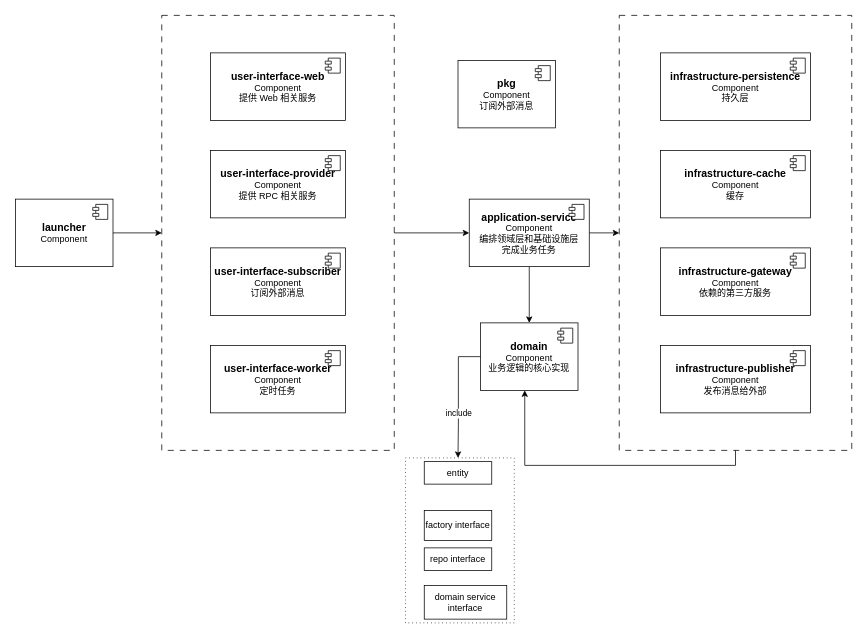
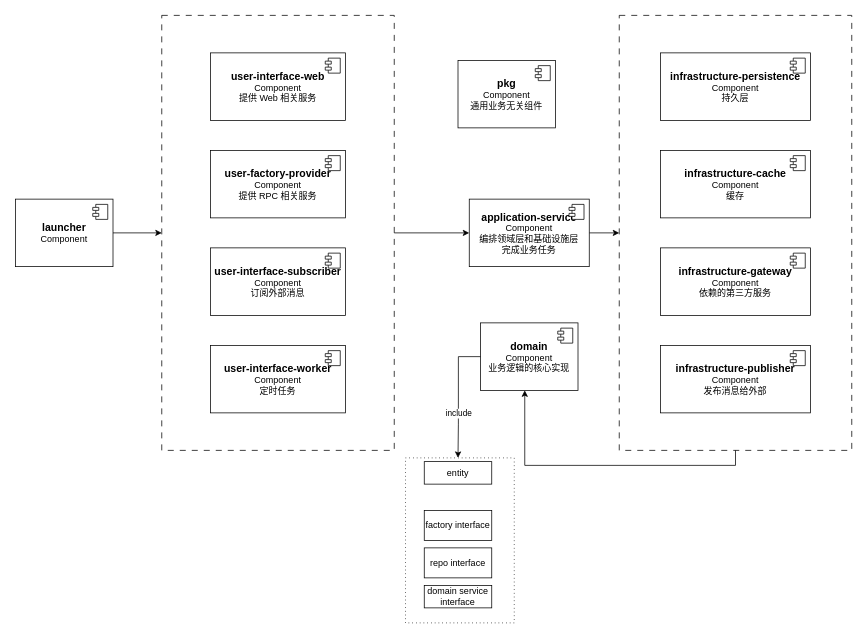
(507, 94) -> (507, 94)
(278, 184) -> (278, 184)
(529, 292) -> none
(458, 559) -> (458, 563)
(465, 602) -> (458, 597)
